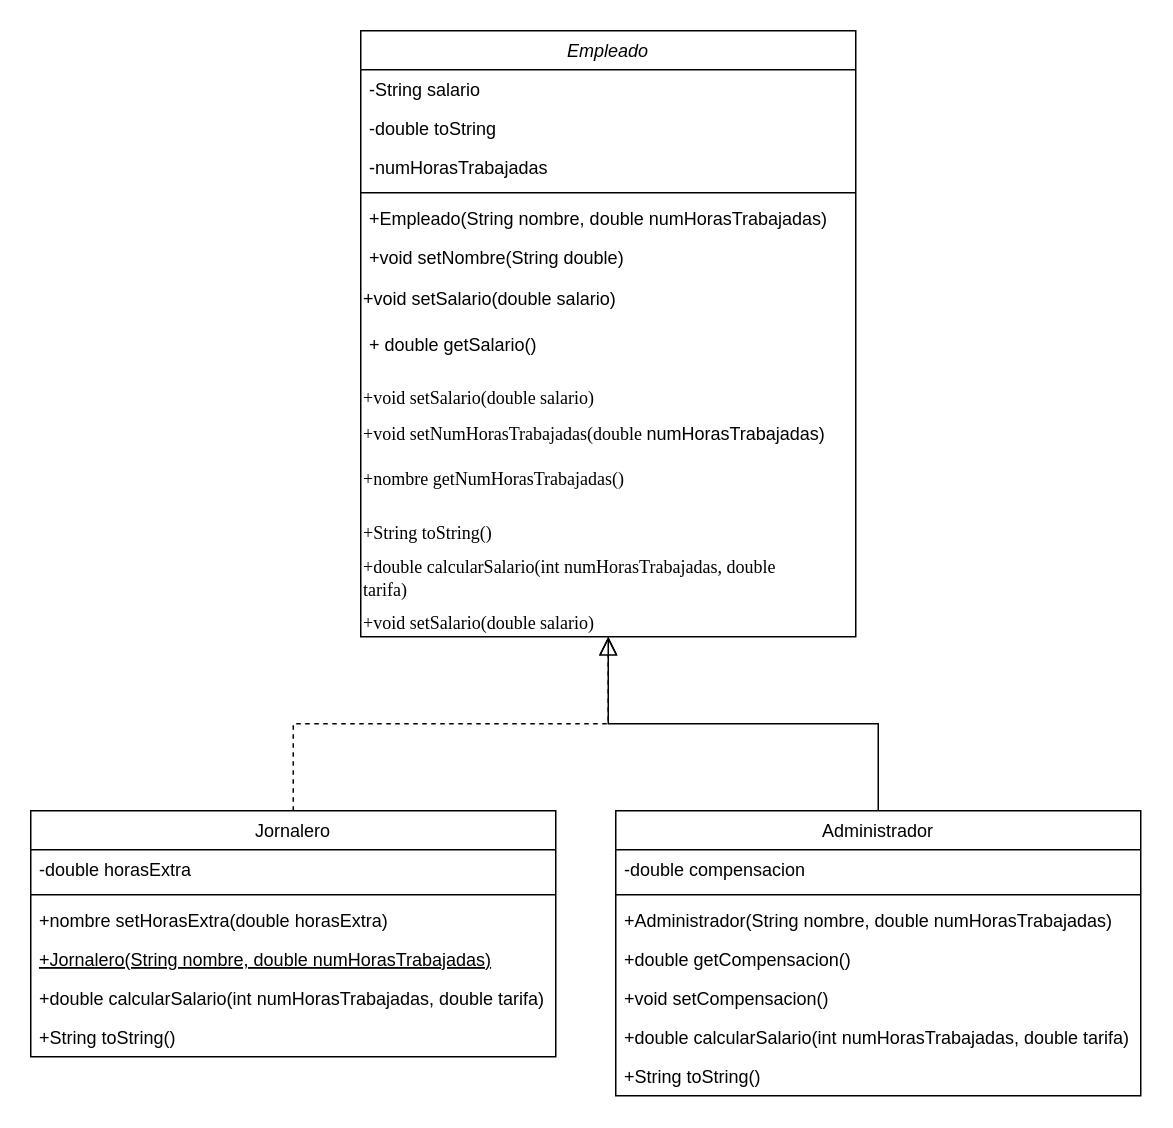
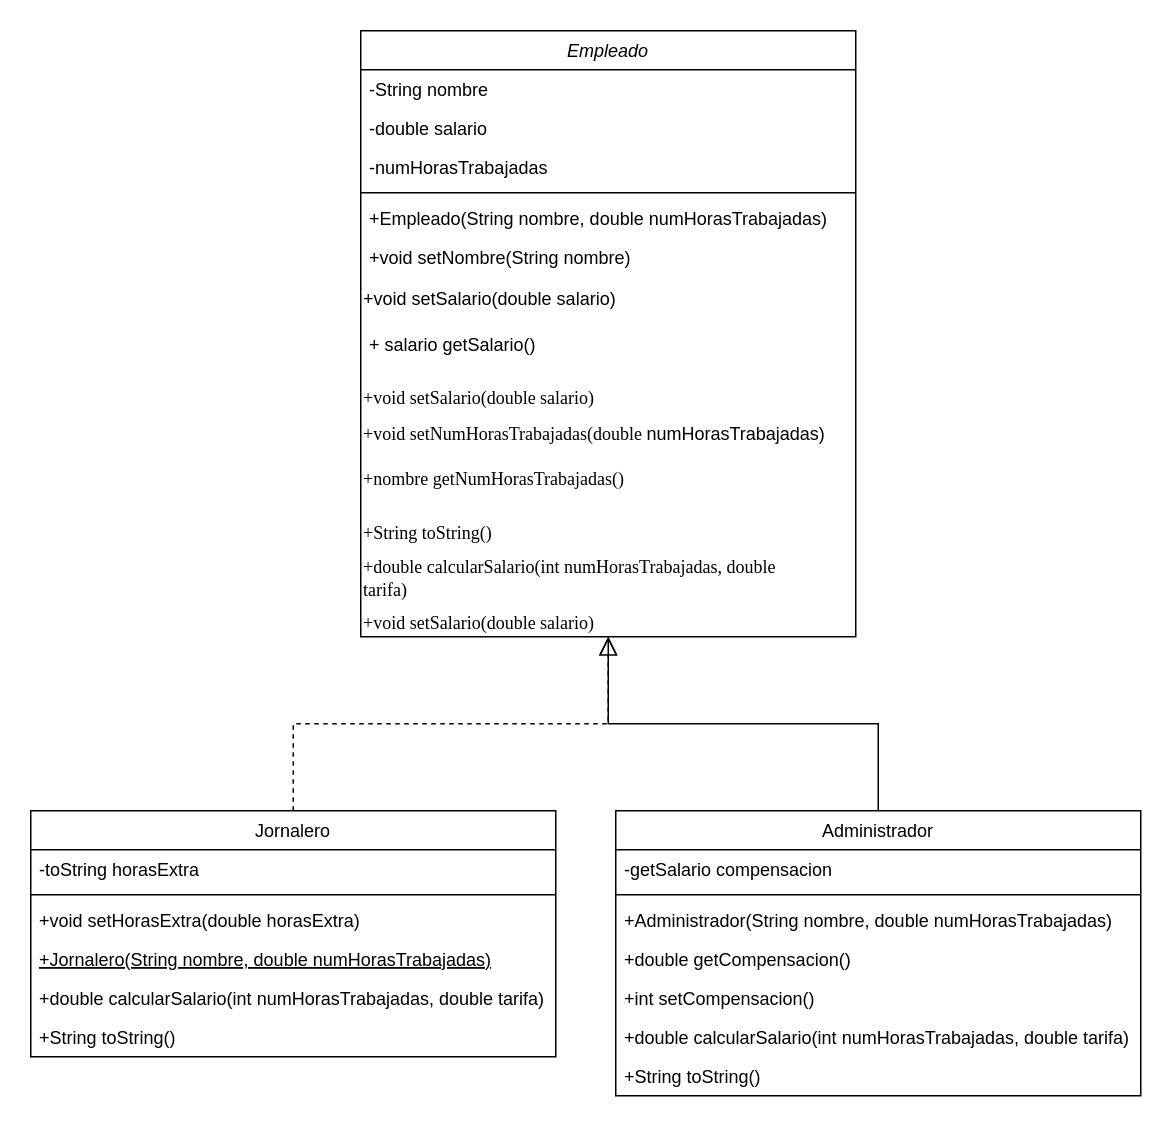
(435, 90) -> (435, 90)
(443, 129) -> (435, 129)
(509, 258) -> (511, 258)
(463, 345) -> (466, 345)
(125, 870) -> (135, 870)
(718, 870) -> (736, 870)
(234, 921) -> (221, 921)
(733, 999) -> (728, 999)
